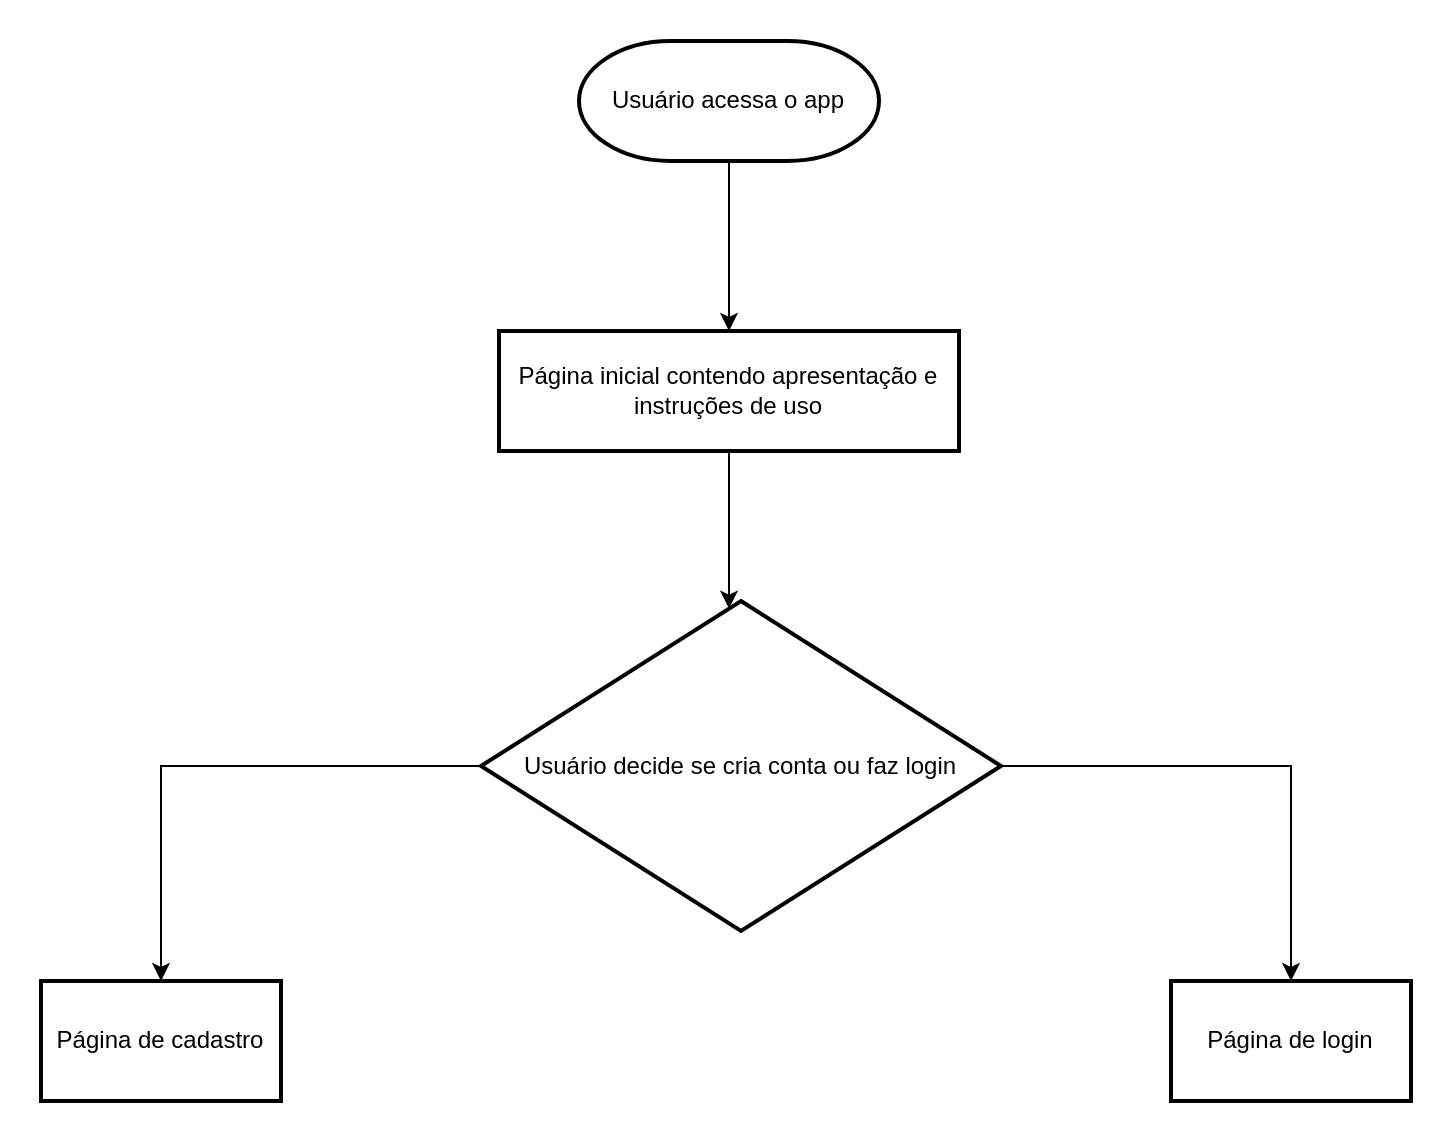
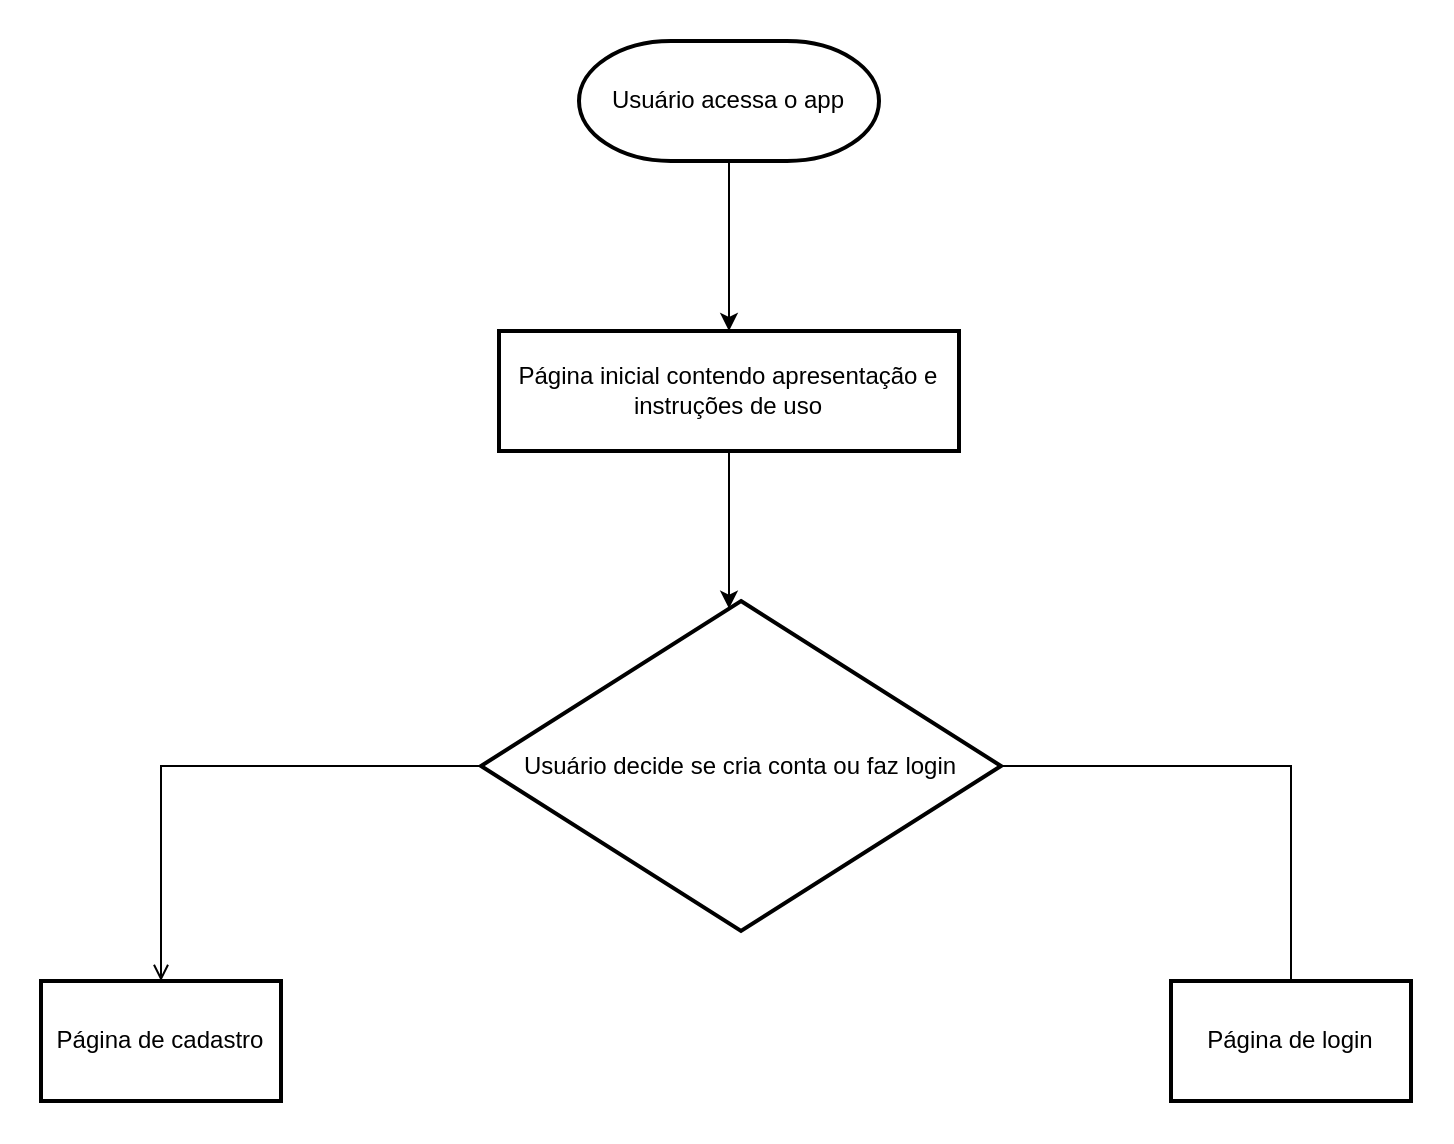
(161, 966) -> (161, 969)
(1291, 966) -> (1291, 971)
